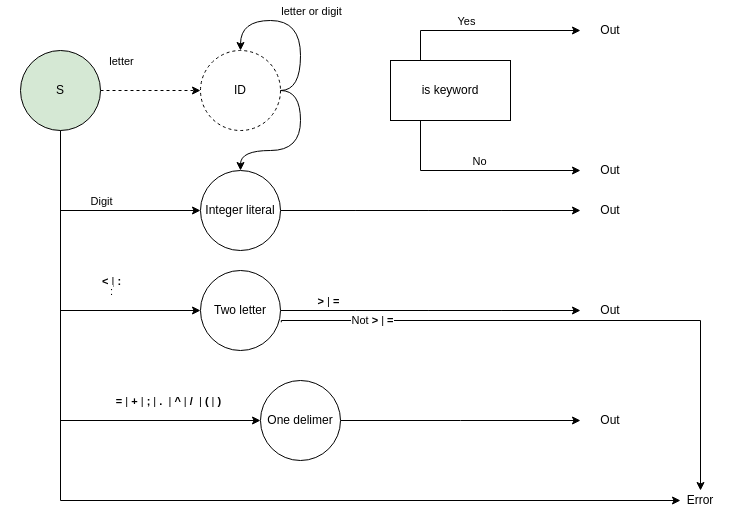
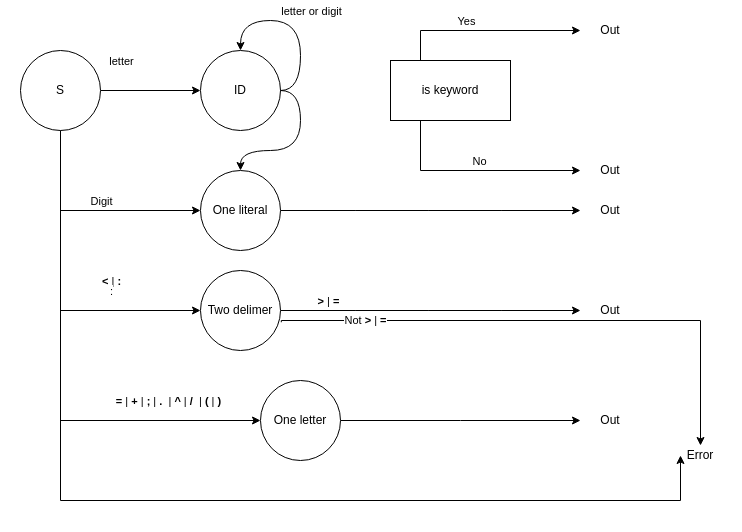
(61, 91) -> (61, 91)
(147, 91) -> (147, 91)
(241, 91) -> (241, 91)
(241, 211) -> (241, 211)
(241, 311) -> (241, 311)
(301, 421) -> (301, 421)
(701, 501) -> (701, 456)
